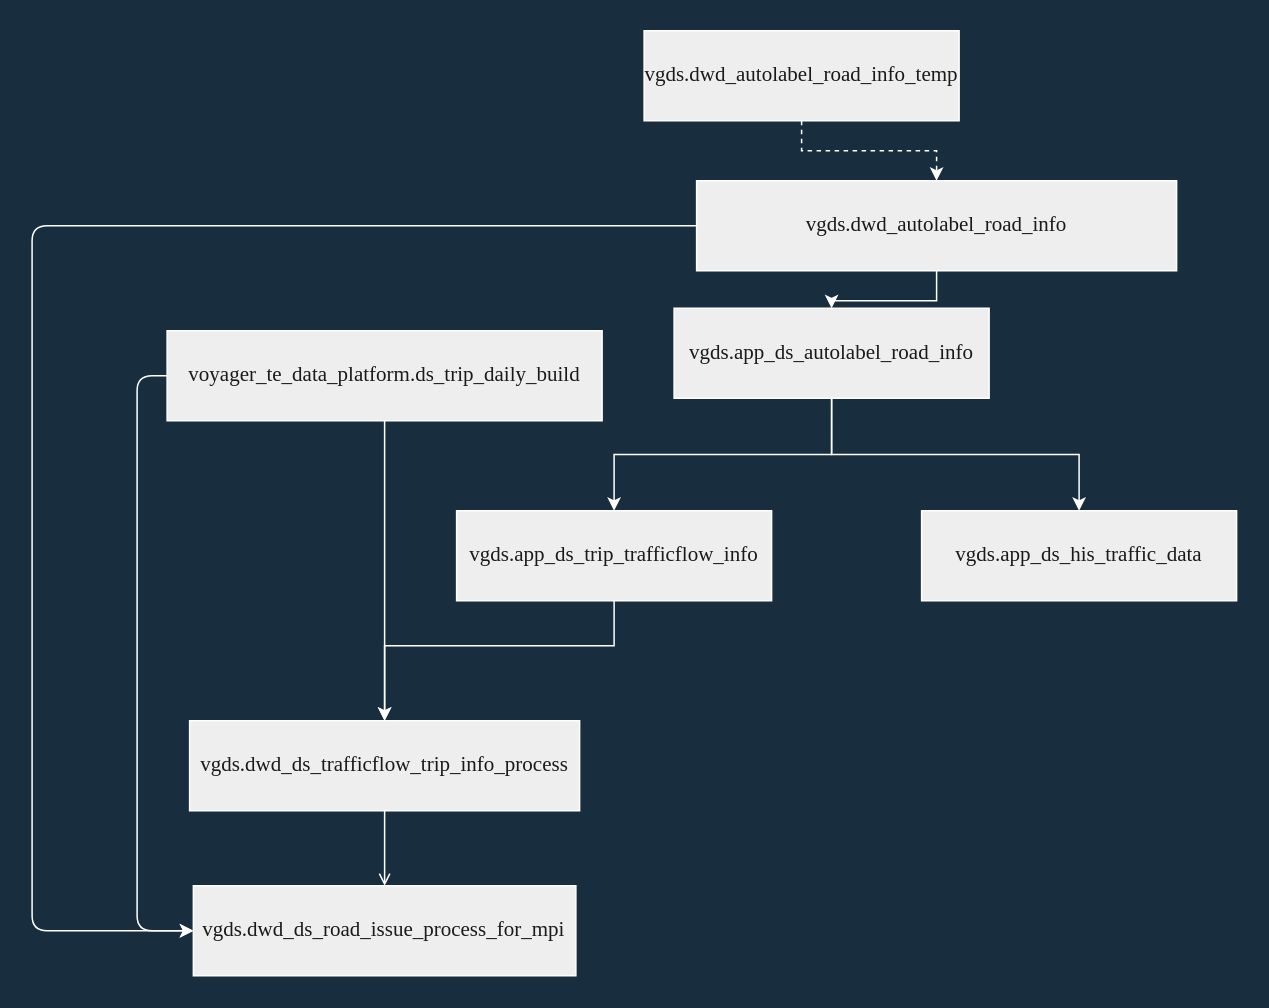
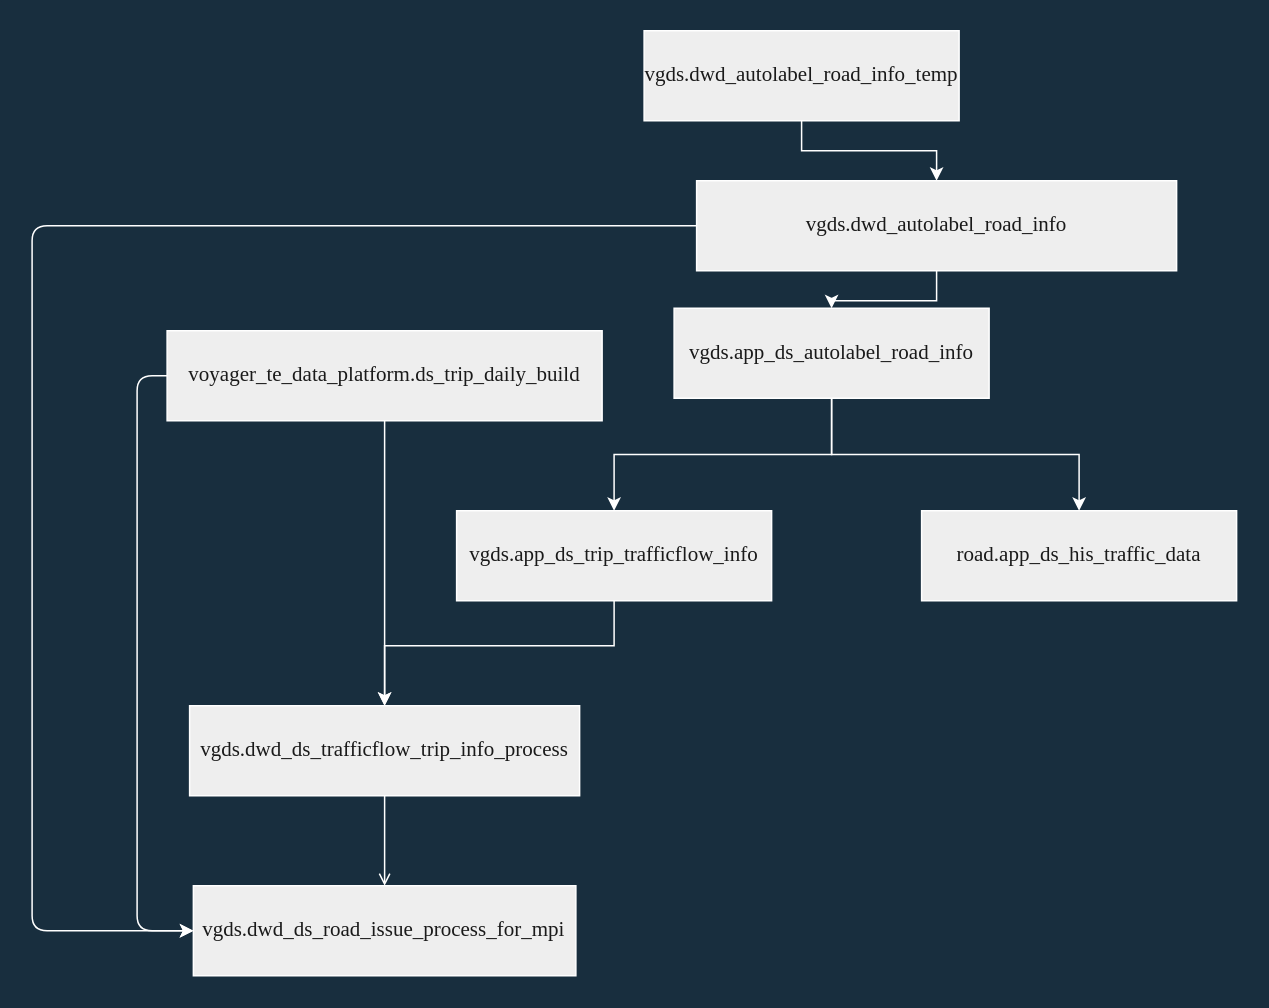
(863, 151) -> (863, 151)
(1079, 556) -> (1079, 556)
(385, 766) -> (385, 751)
